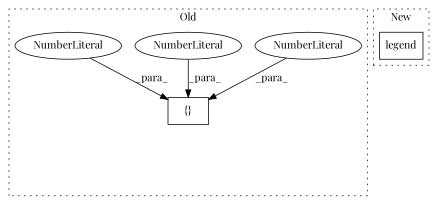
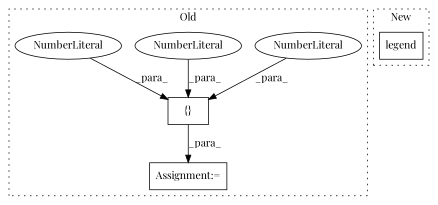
none -> (188, 176)
